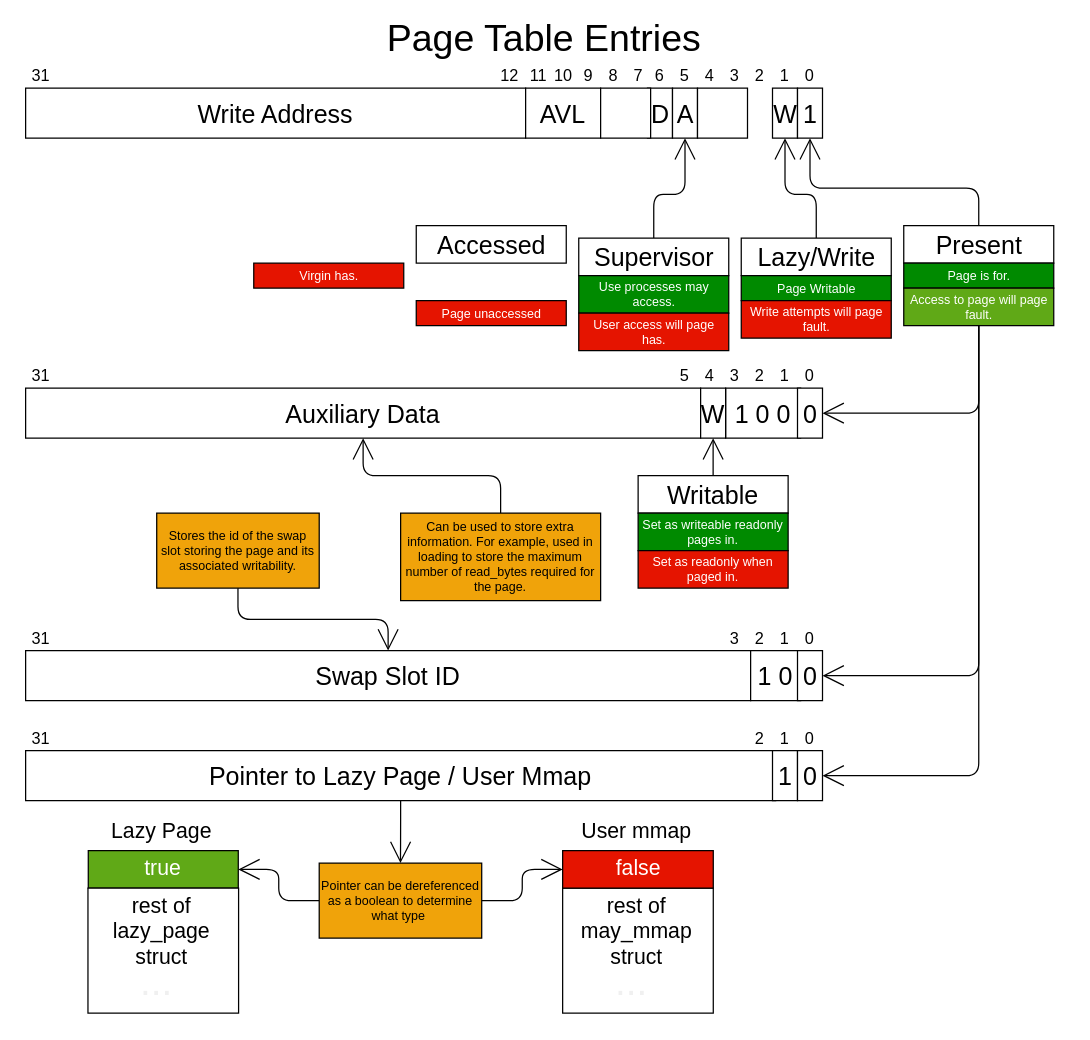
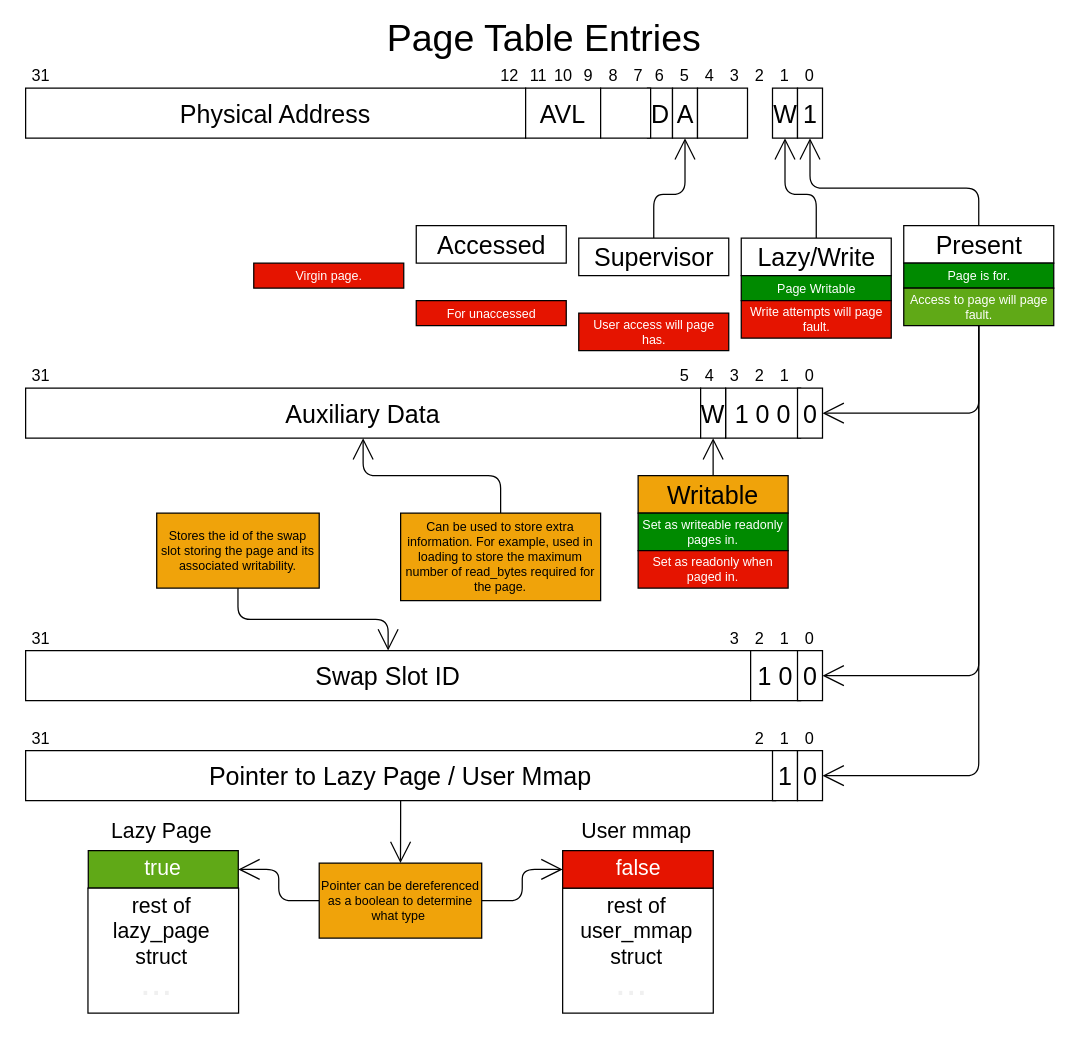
(276, 113) -> (276, 113)
(329, 276) -> (329, 276)
(654, 294) -> none
(492, 313) -> (492, 313)
(713, 494) -> (713, 494)
(637, 932) -> (637, 932)
